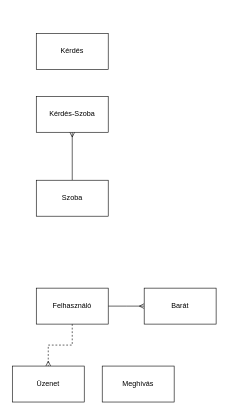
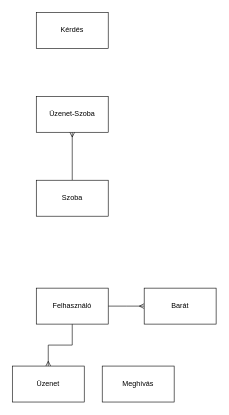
(72, 51) -> (72, 30)
(72, 114) -> (72, 114)
(60, 345) -> (60, 345)
